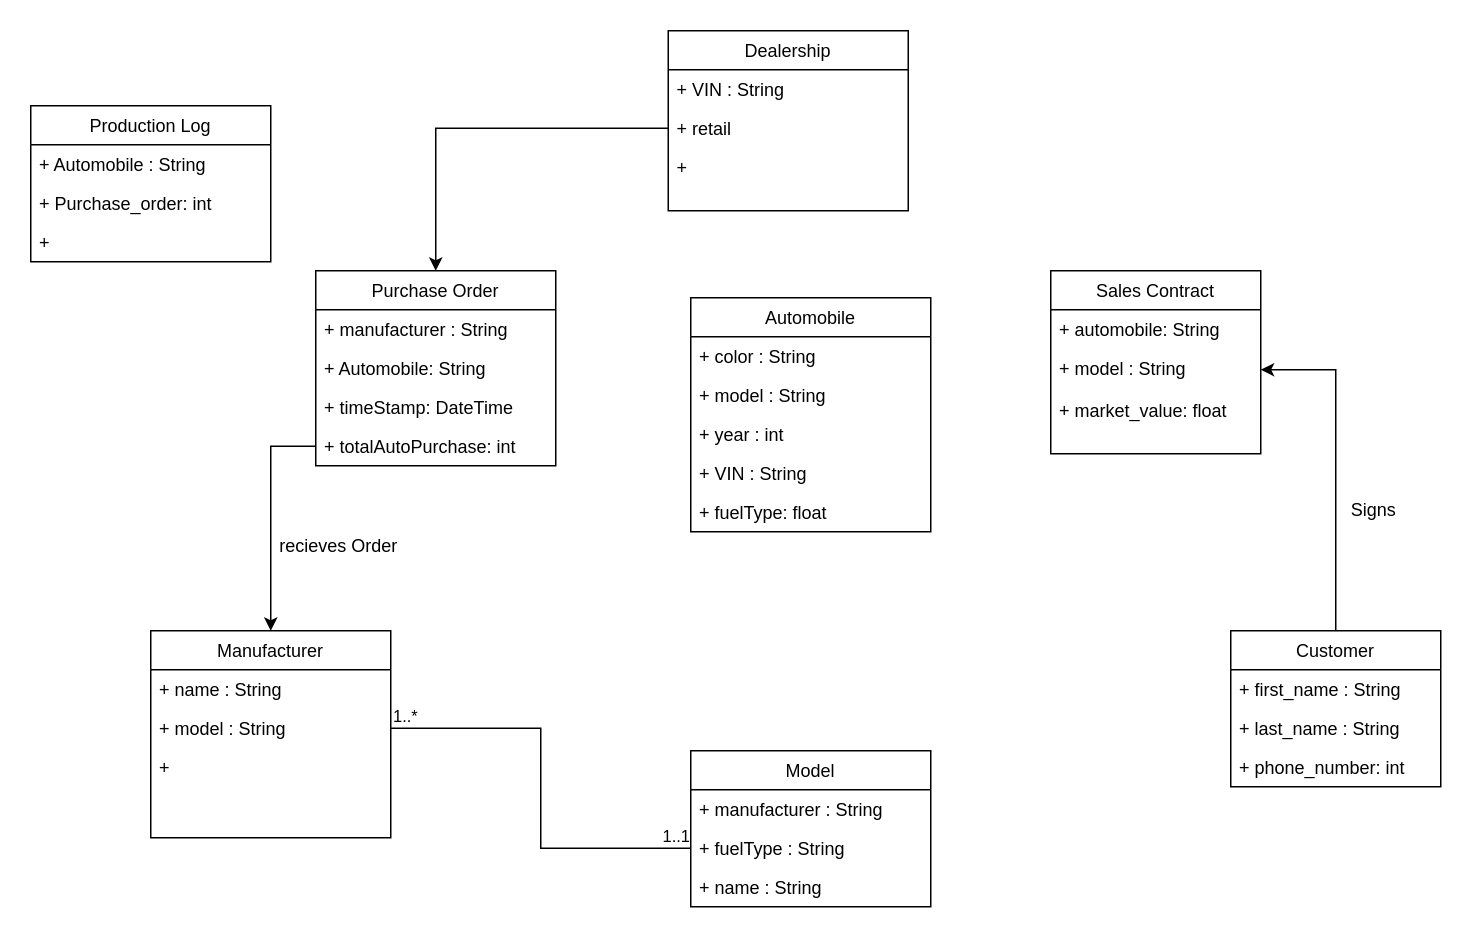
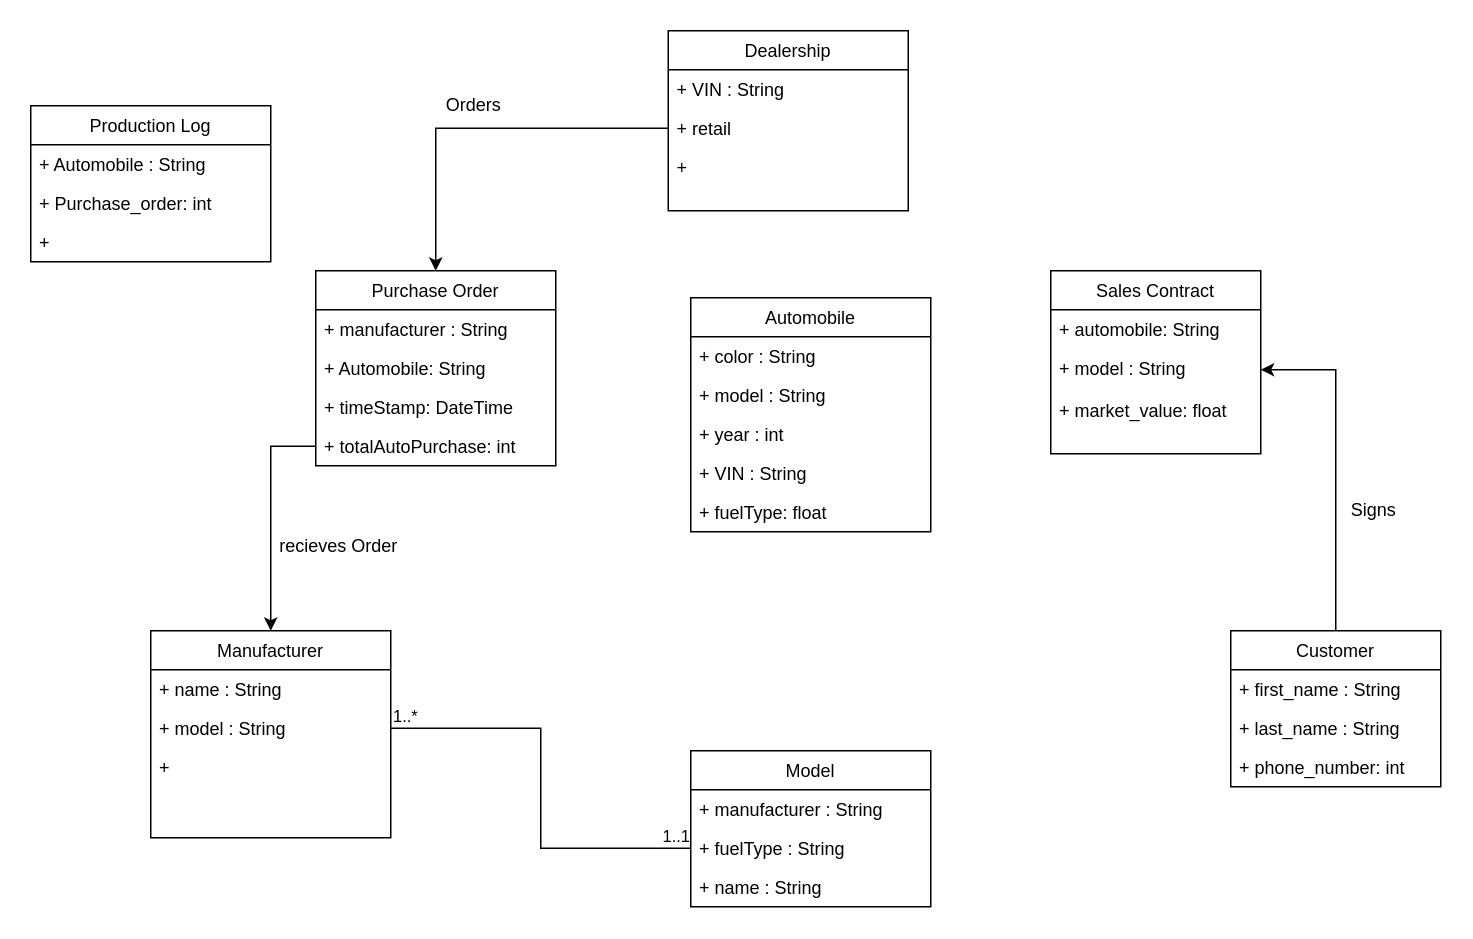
none -> (473, 106)
